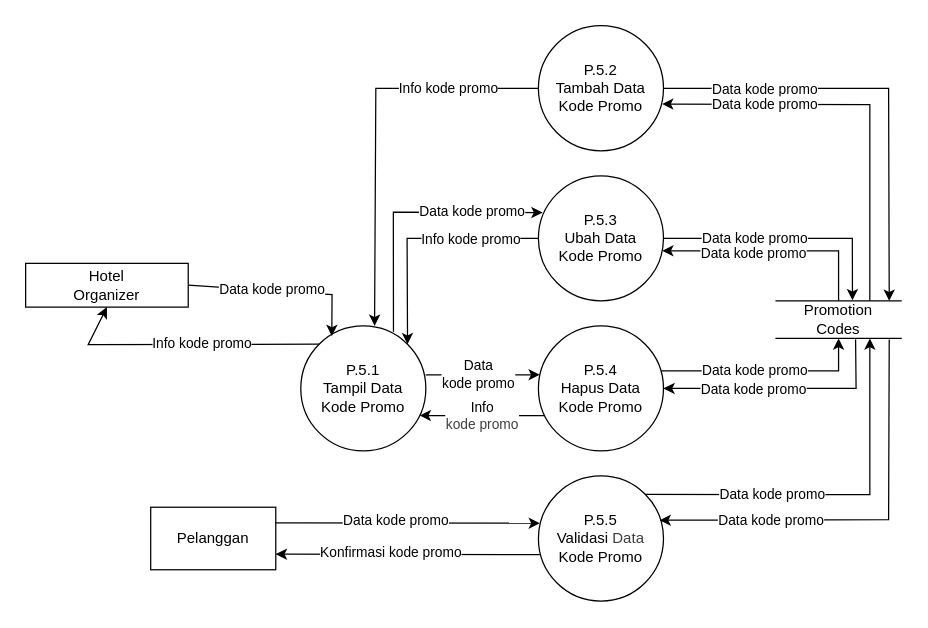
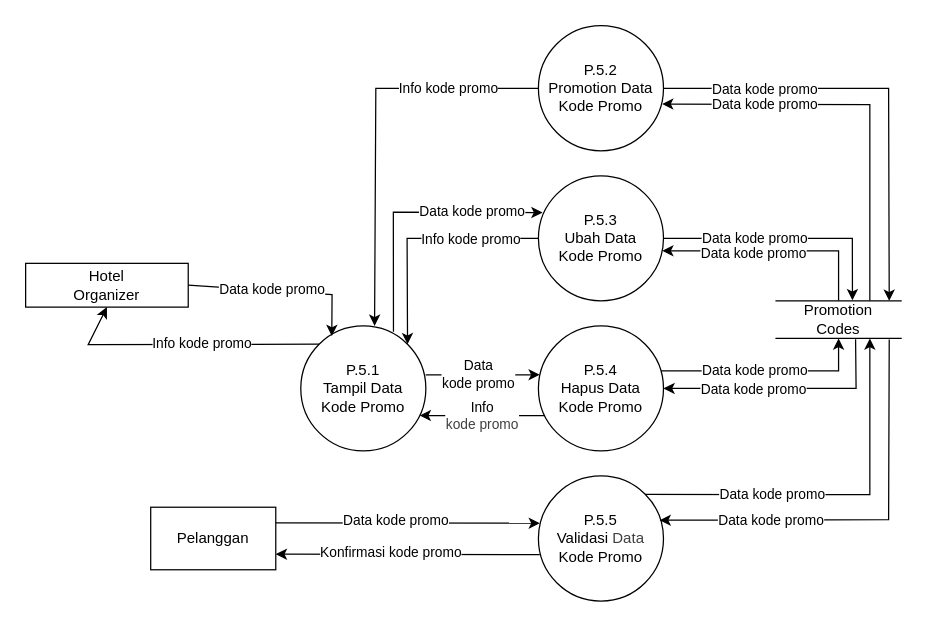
(601, 88) -> (601, 88)
